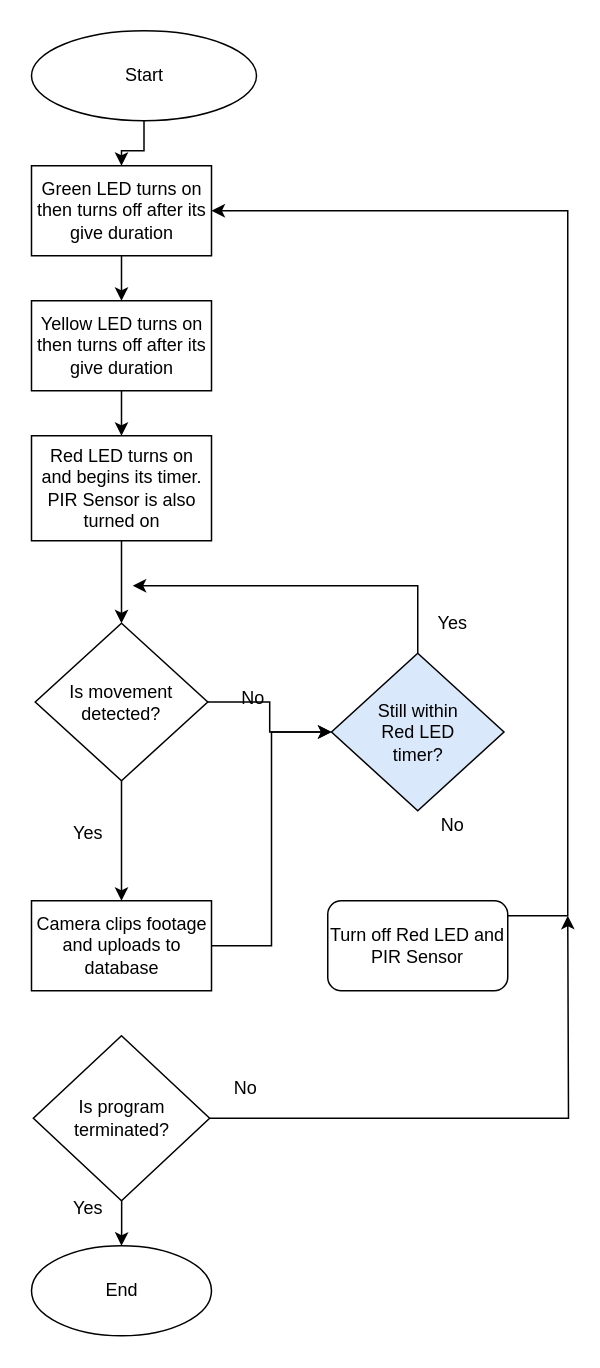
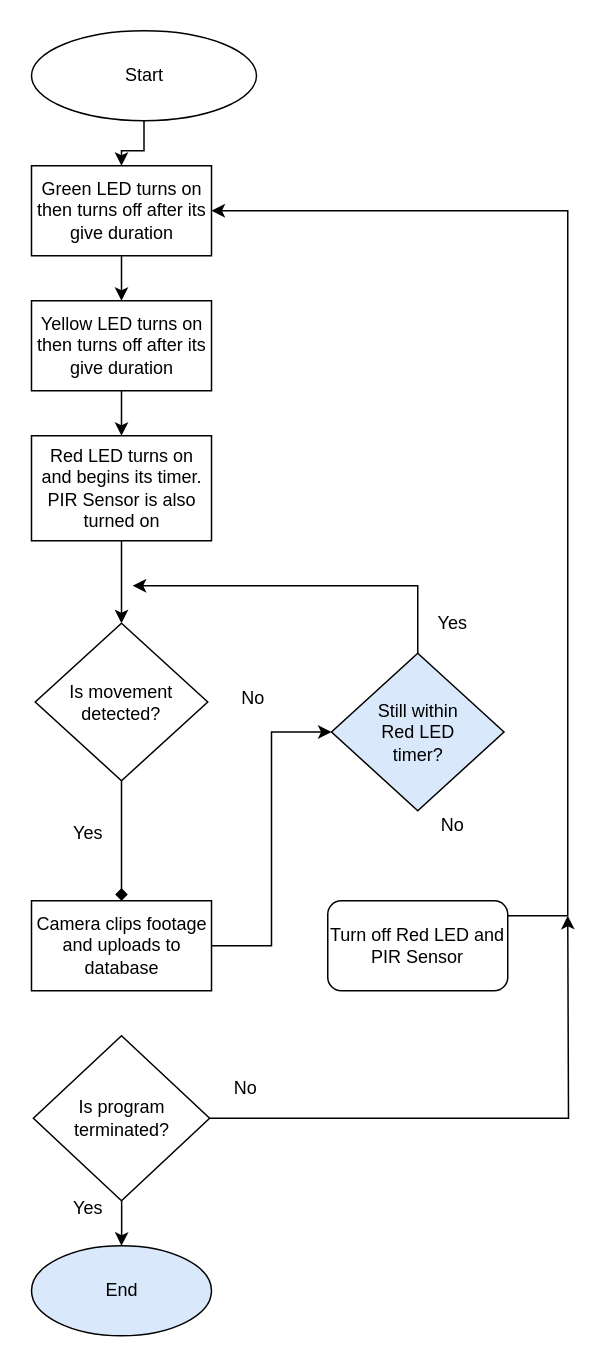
(253, 702) -> none
(122, 889) -> (122, 888)
(122, 1291) -> (122, 1291)
